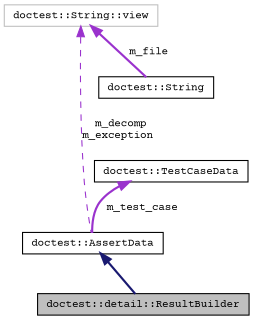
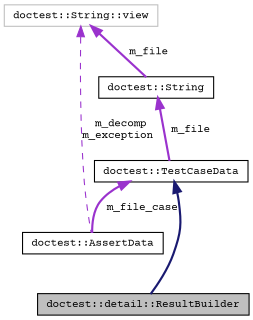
none -> (165, 135)
(140, 207) -> (140, 207)
(122, 278) -> (176, 246)
